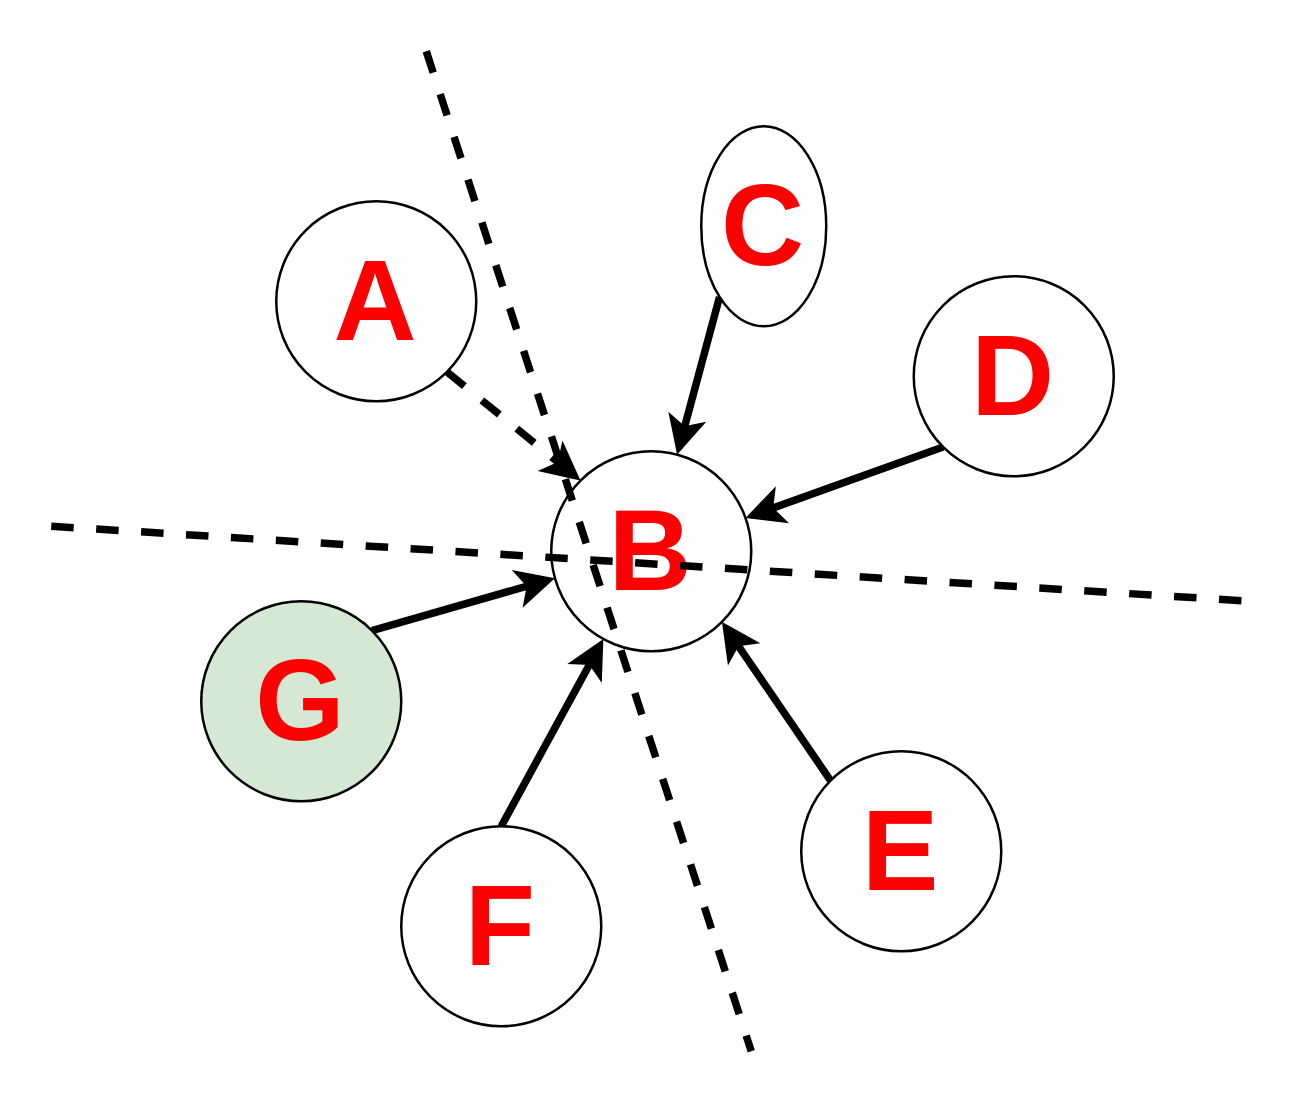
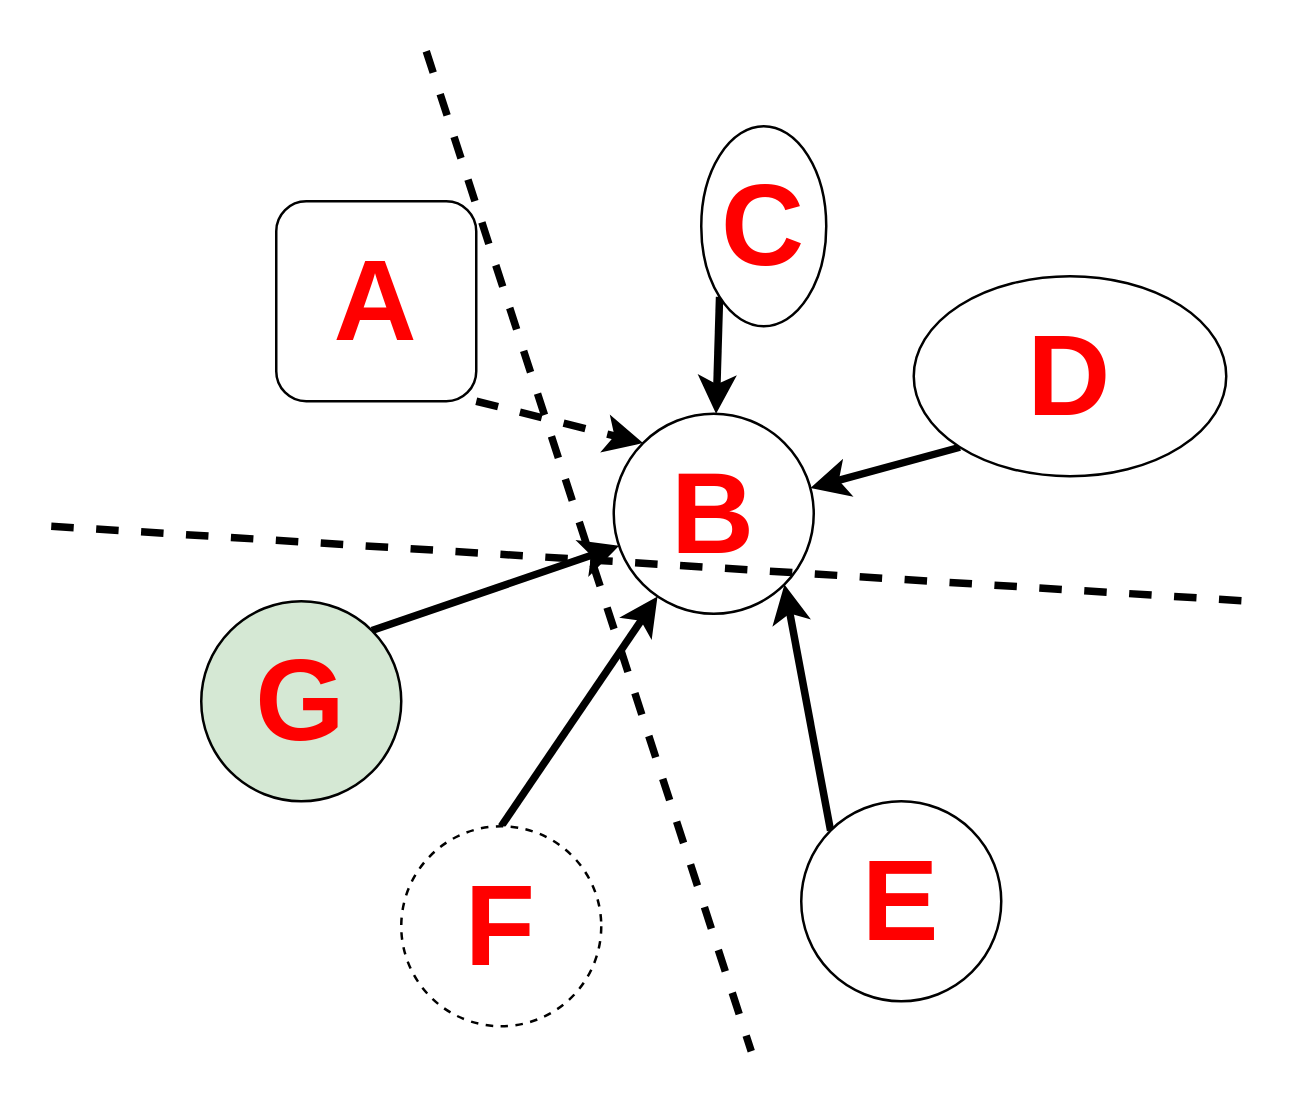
(376, 301) -> (376, 301)
(1014, 376) -> (1070, 376)
(651, 551) -> (714, 514)
(901, 851) -> (901, 901)
(501, 926) -> (501, 926)
